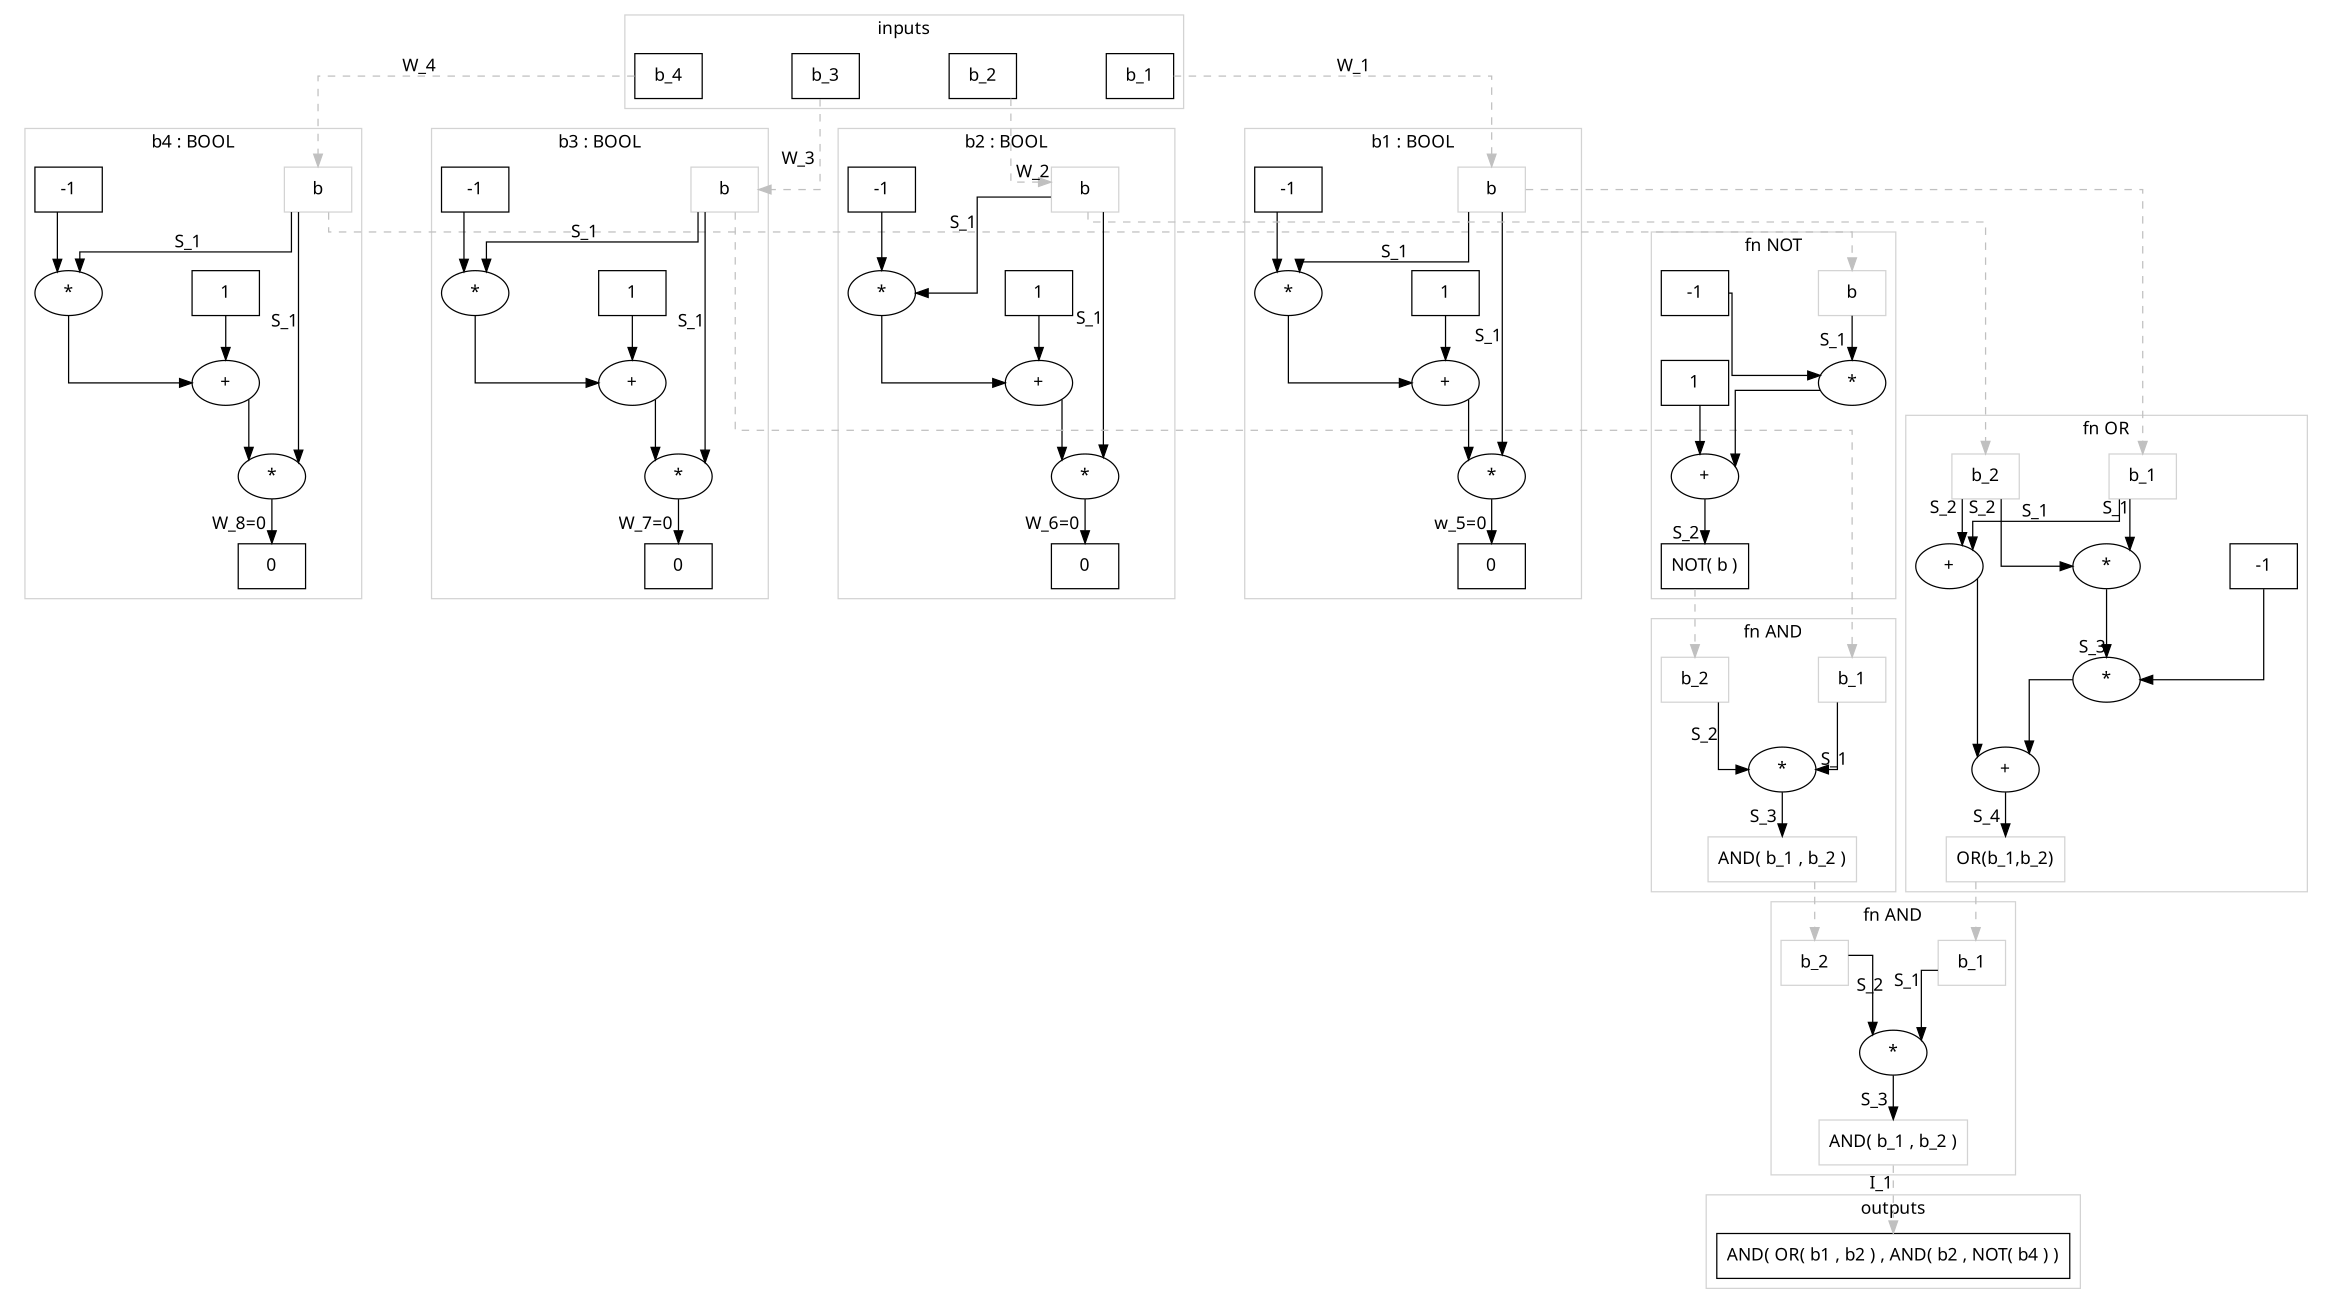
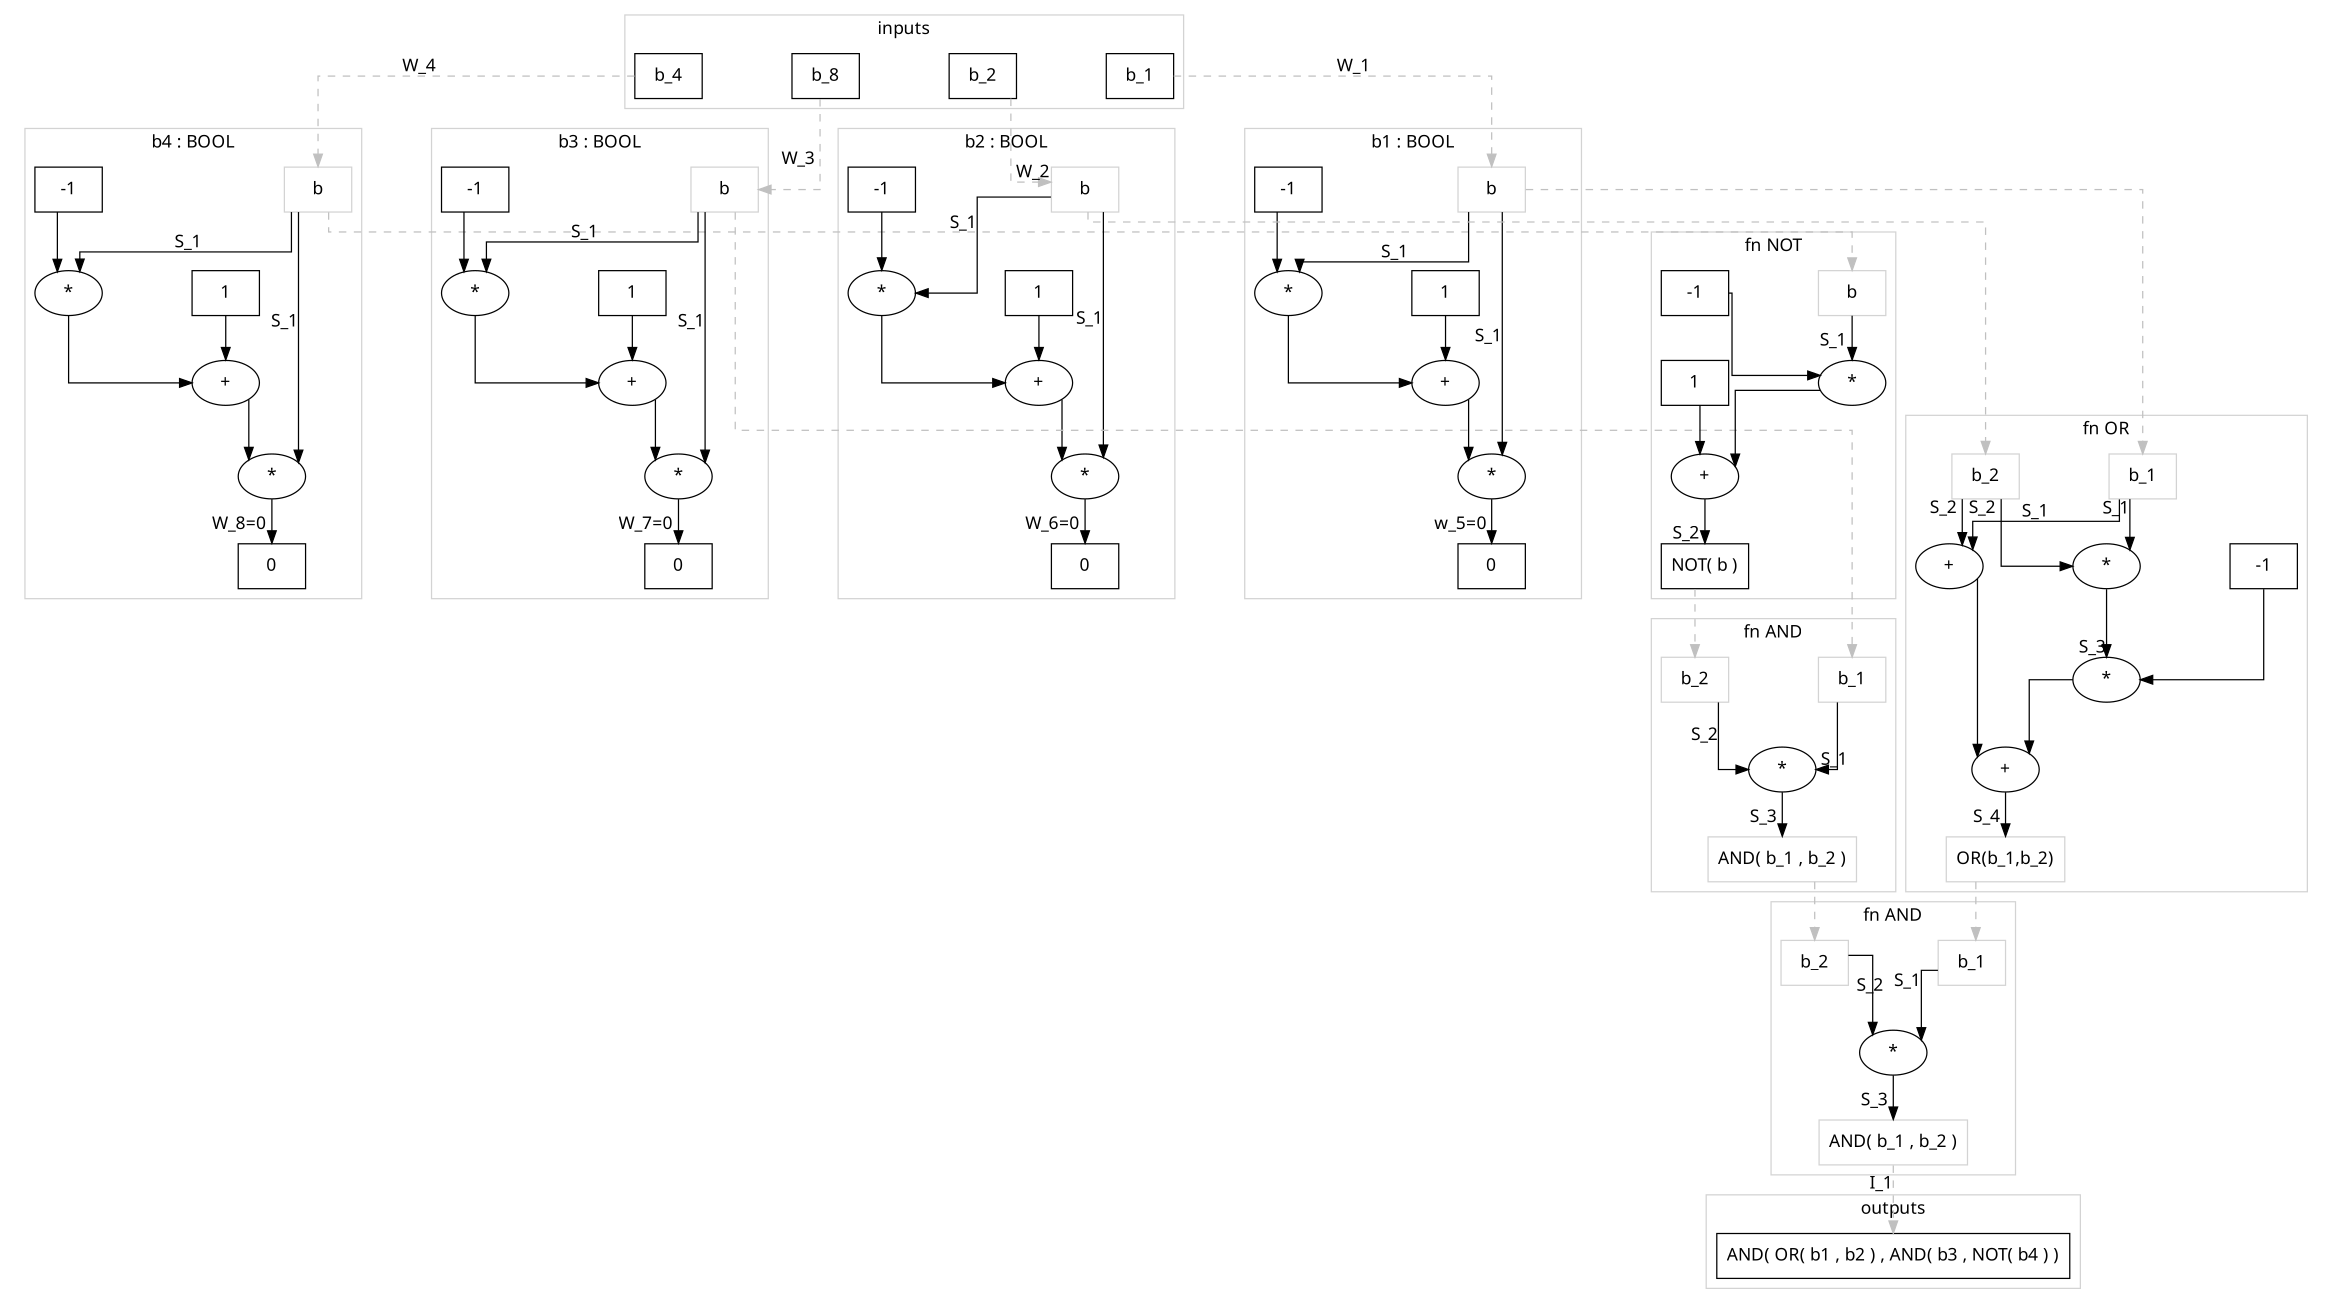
(826, 76) -> (826, 76)
(1893, 1256) -> (1893, 1256)
